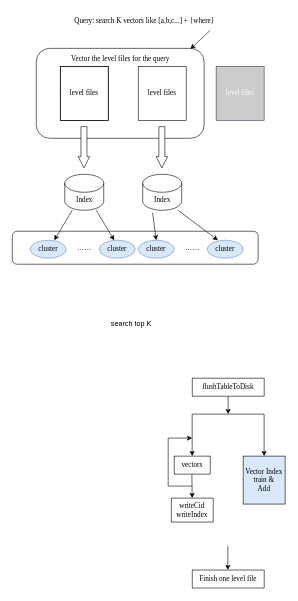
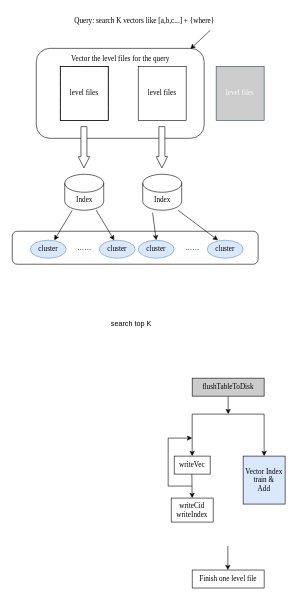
(228, 387) -> (228, 387)
(192, 465) -> (192, 465)
